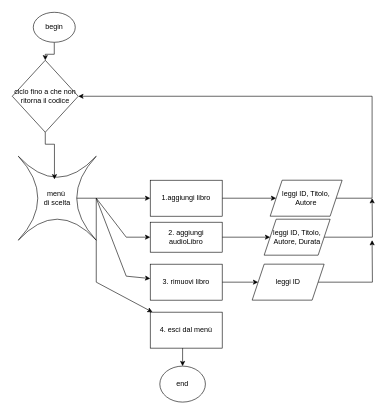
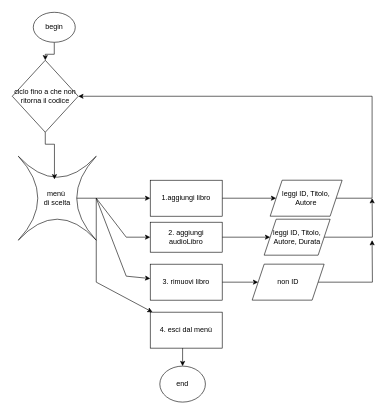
(288, 282) -> (288, 282)
